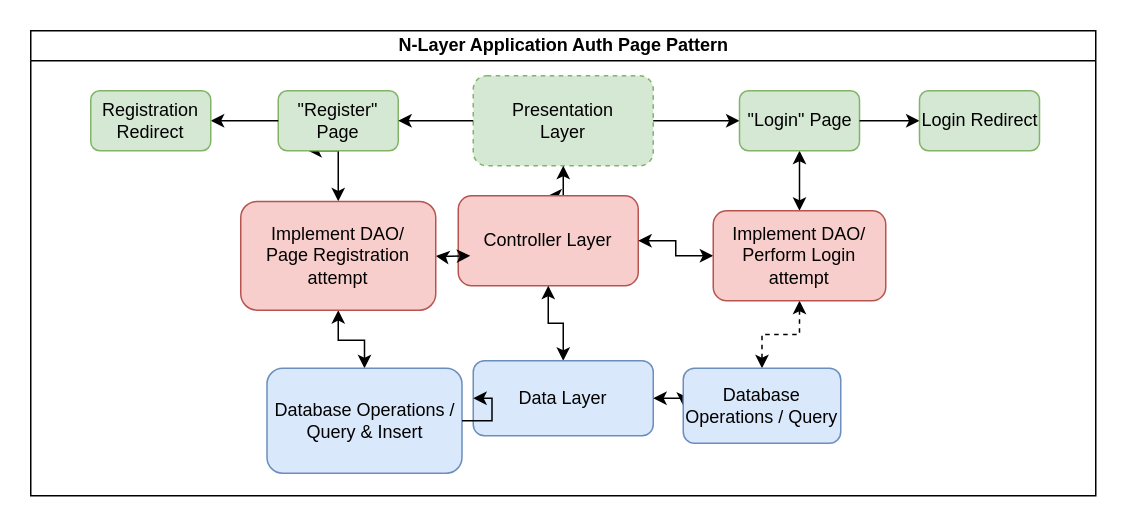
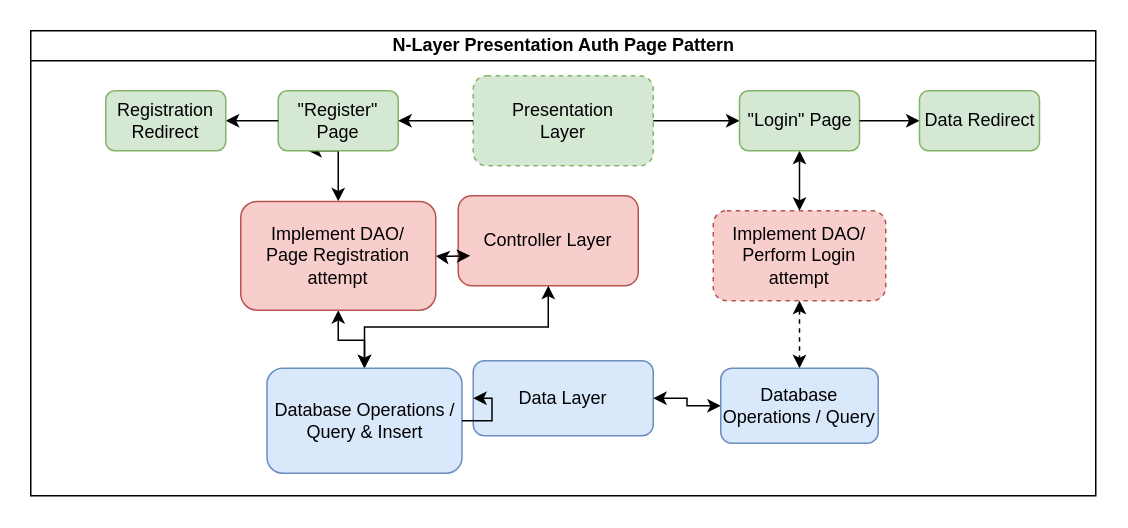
(564, 46) -> (564, 46)
(151, 121) -> (166, 121)
(980, 121) -> (980, 121)
(563, 188) -> none
(676, 248) -> none
(800, 256) -> (800, 256)
(563, 327) -> (455, 327)
(762, 406) -> (800, 406)
